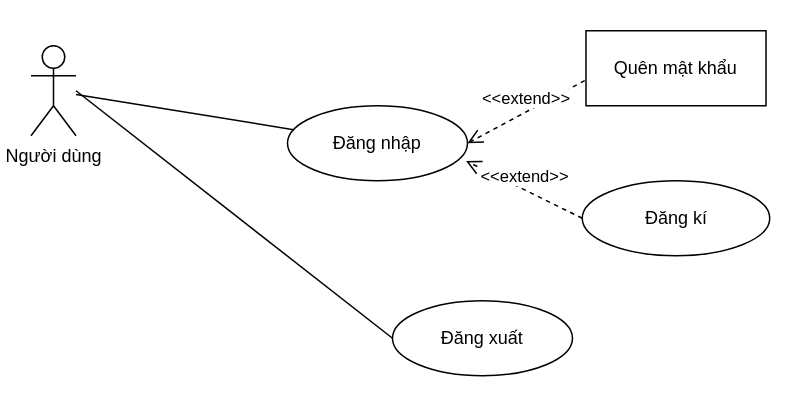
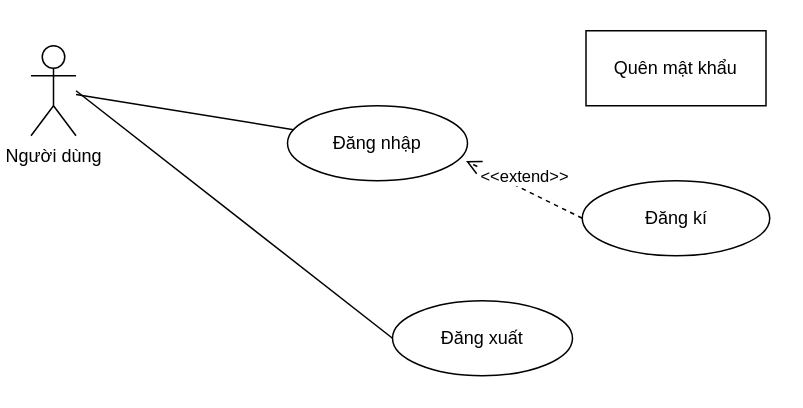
(500, 126) -> none
